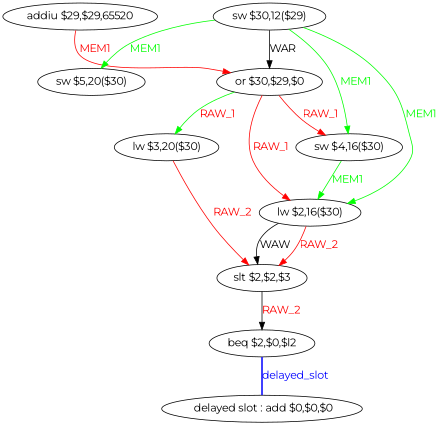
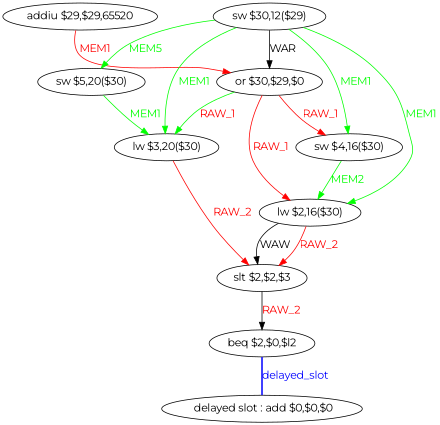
(146, 49) -> (146, 49)
none -> (184, 61)
none -> (122, 114)
(348, 180) -> (348, 180)
